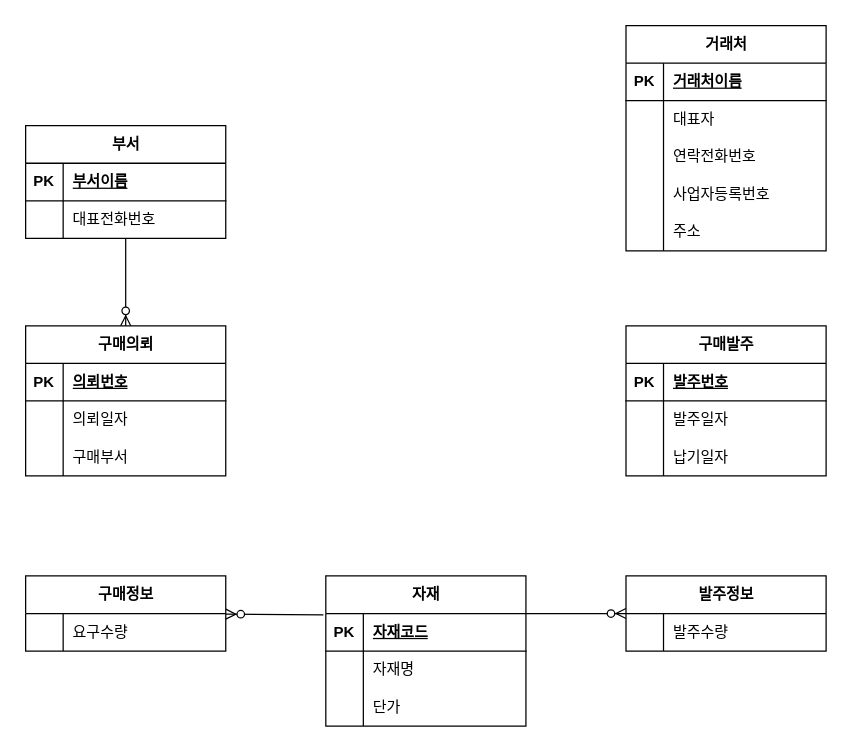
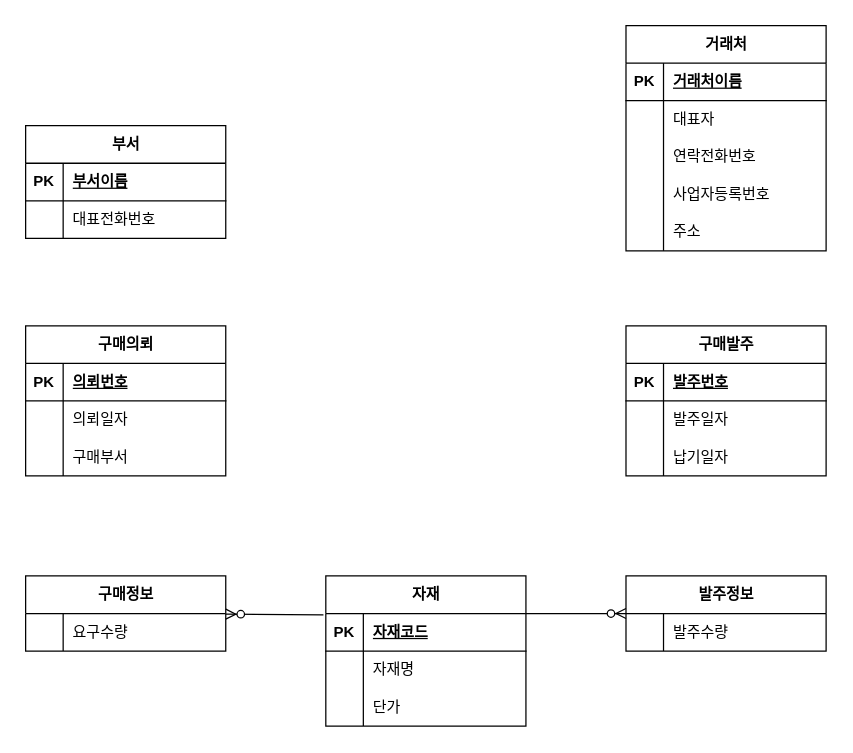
(126, 283) -> none
